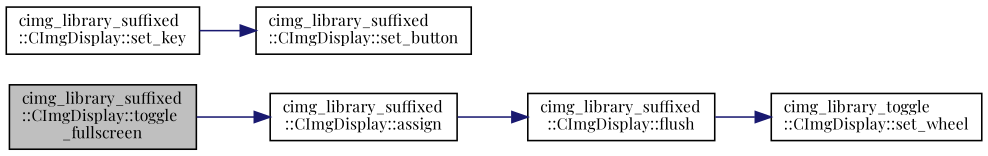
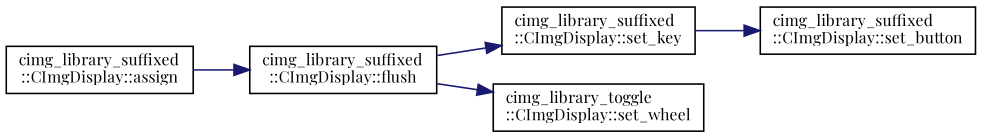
none -> (461, 52)
(103, 117) -> none
